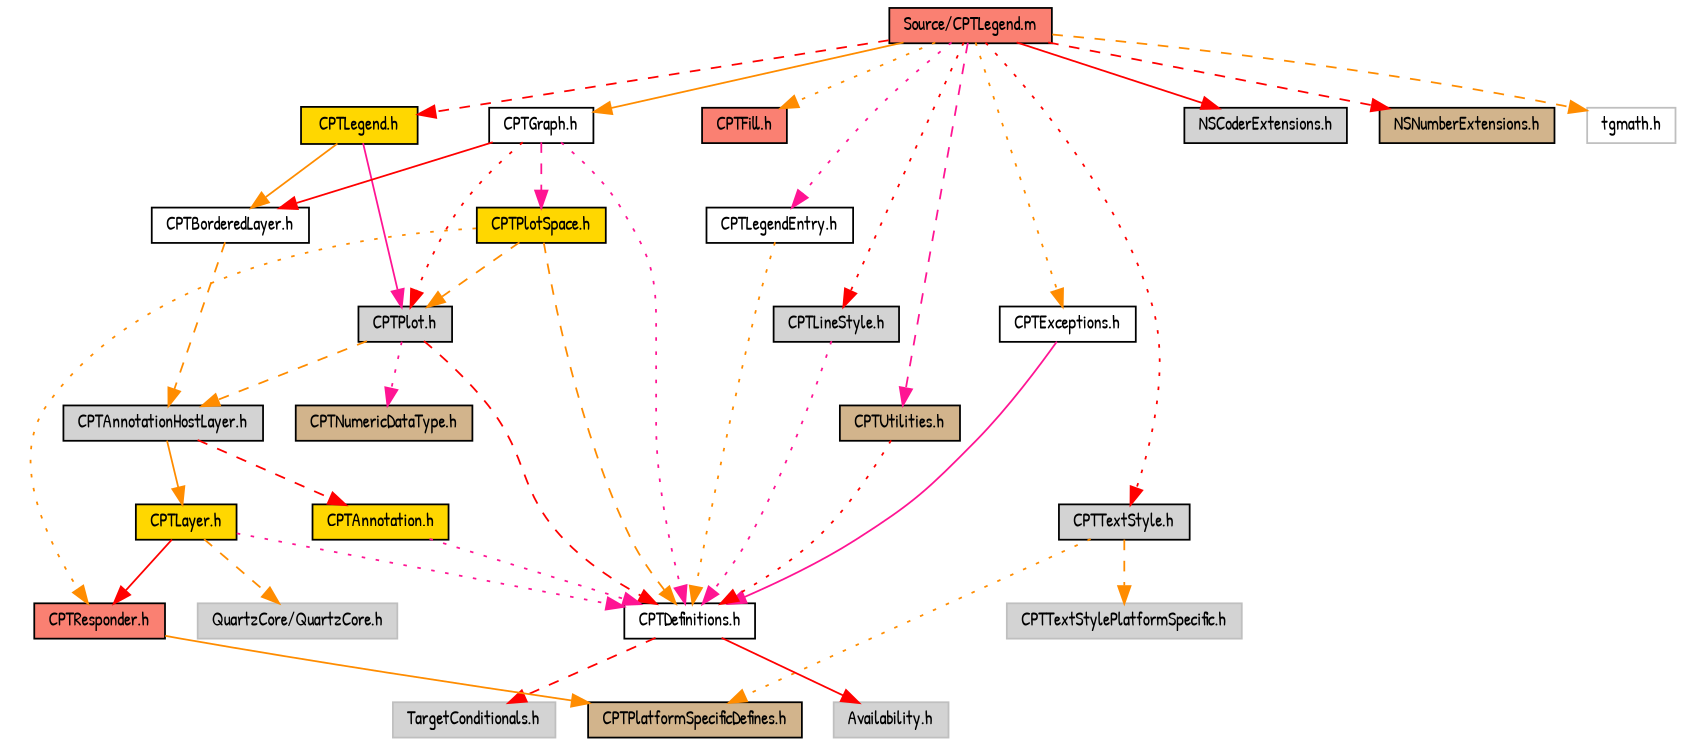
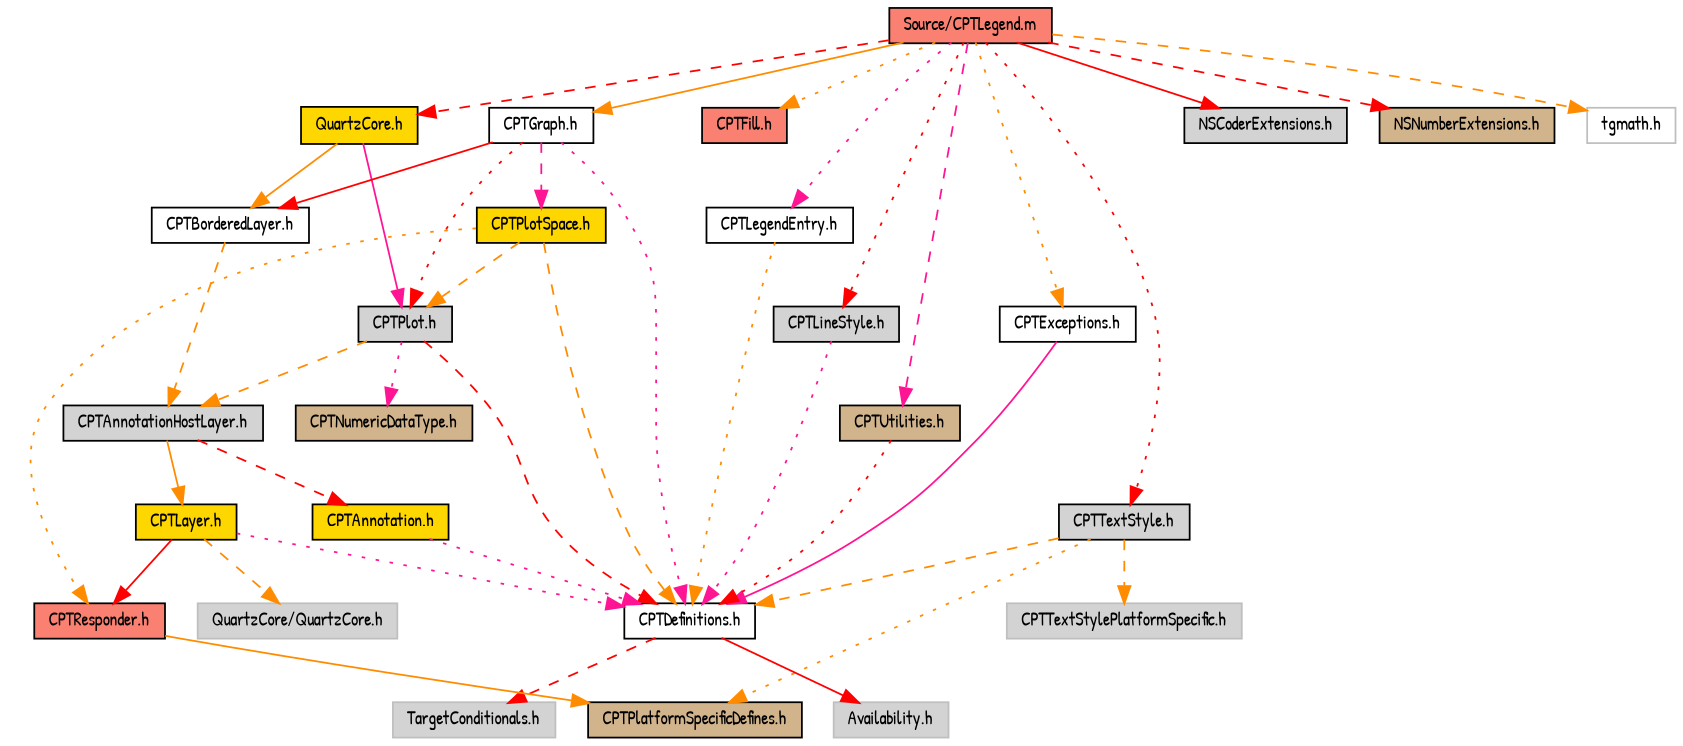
(359, 125) -> (359, 125)
none -> (916, 570)
